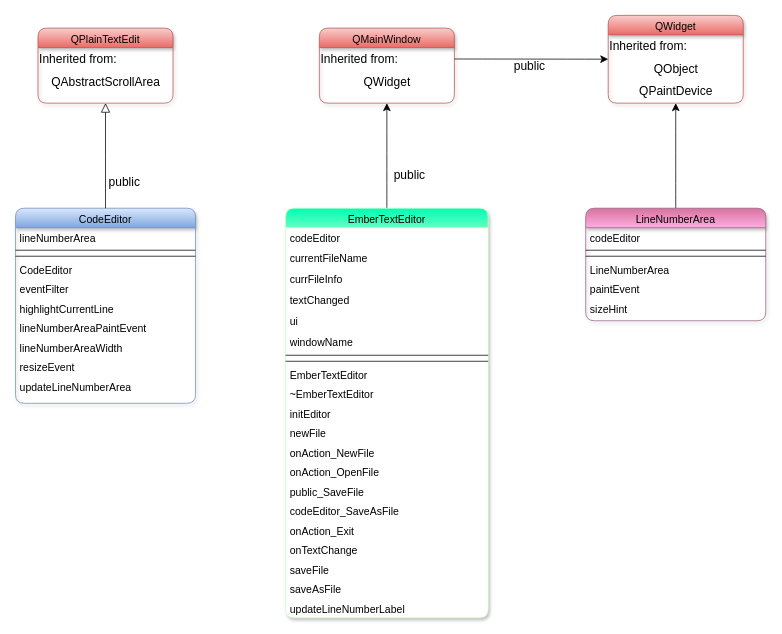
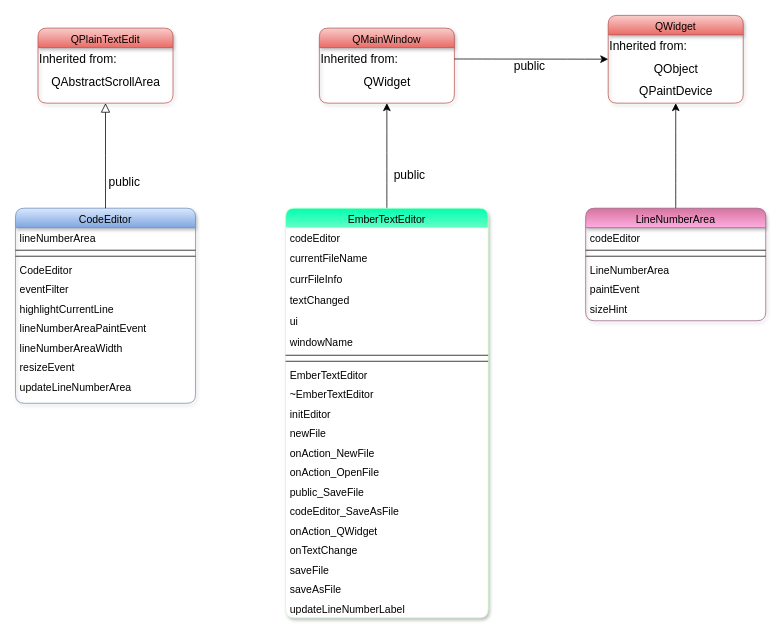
(325, 531) -> (334, 531)
